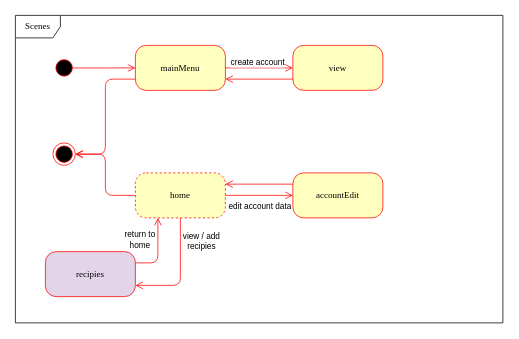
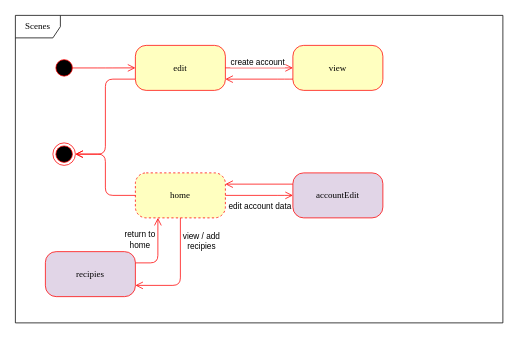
(180, 68) -> (180, 68)
(338, 195) -> (338, 195)
